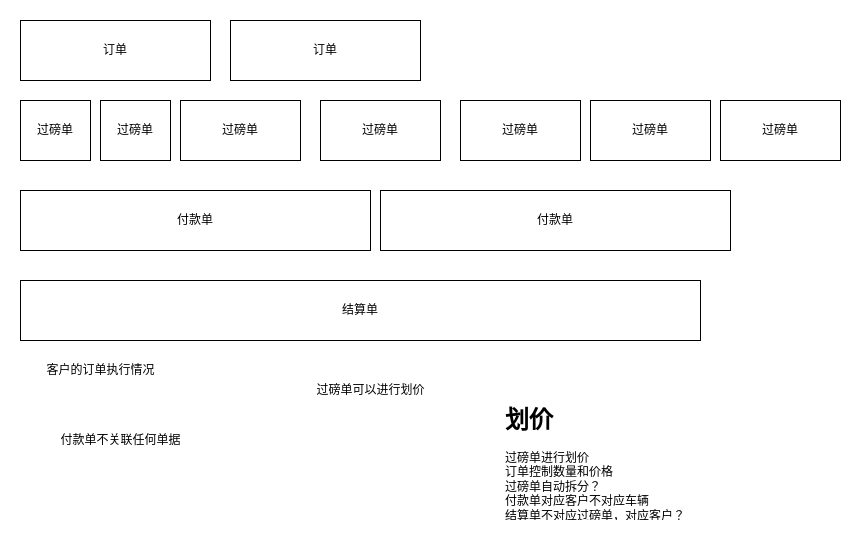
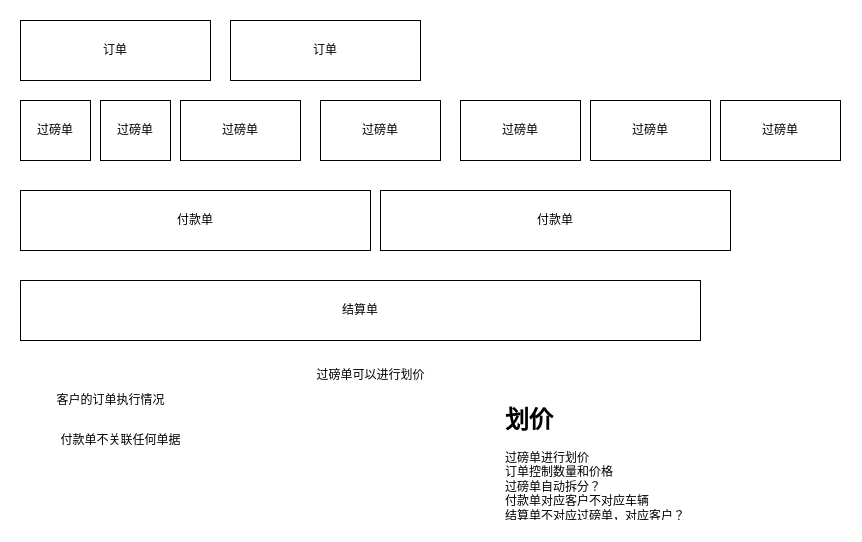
(101, 371) -> (111, 401)
(371, 391) -> (371, 376)
